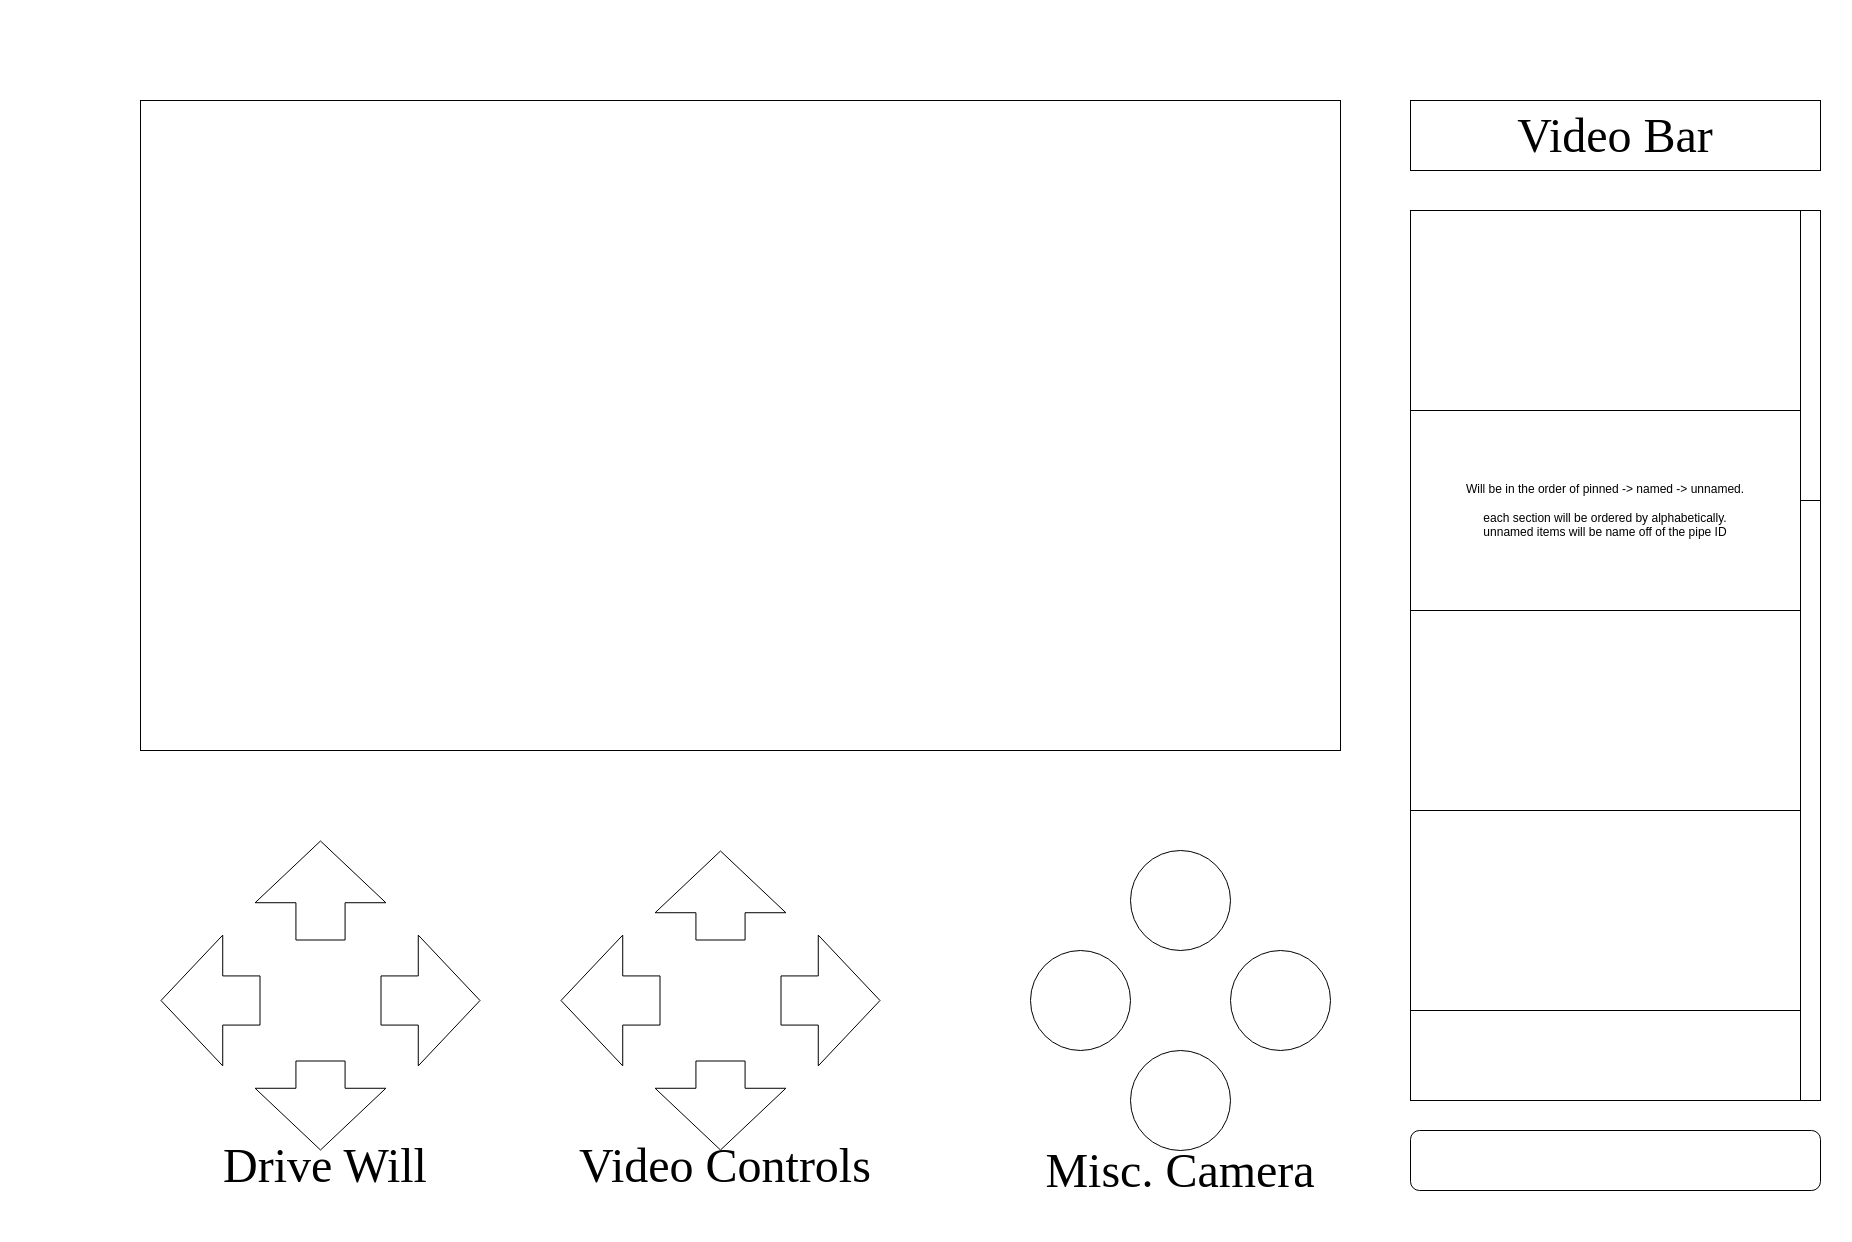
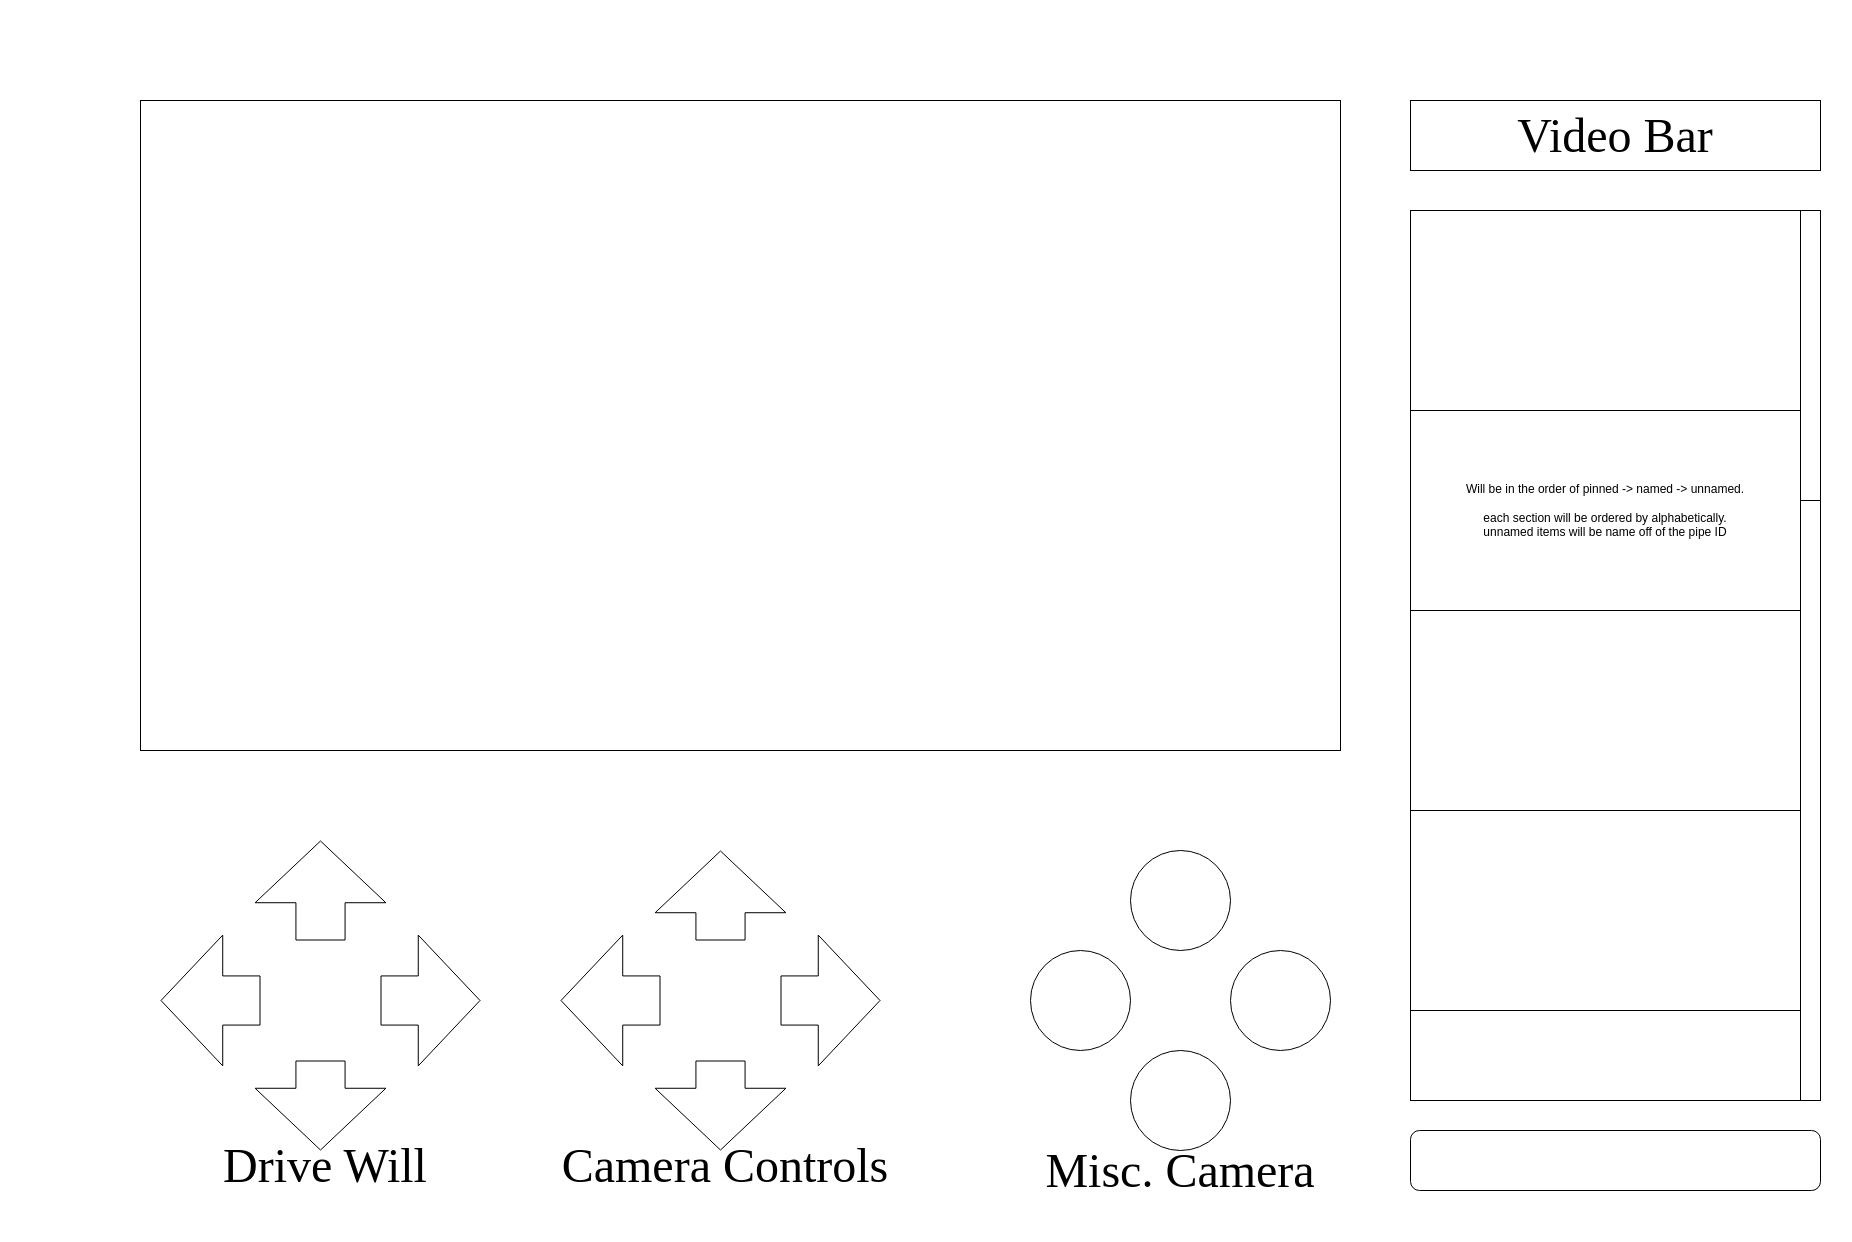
(726, 1166) -> (726, 1166)
